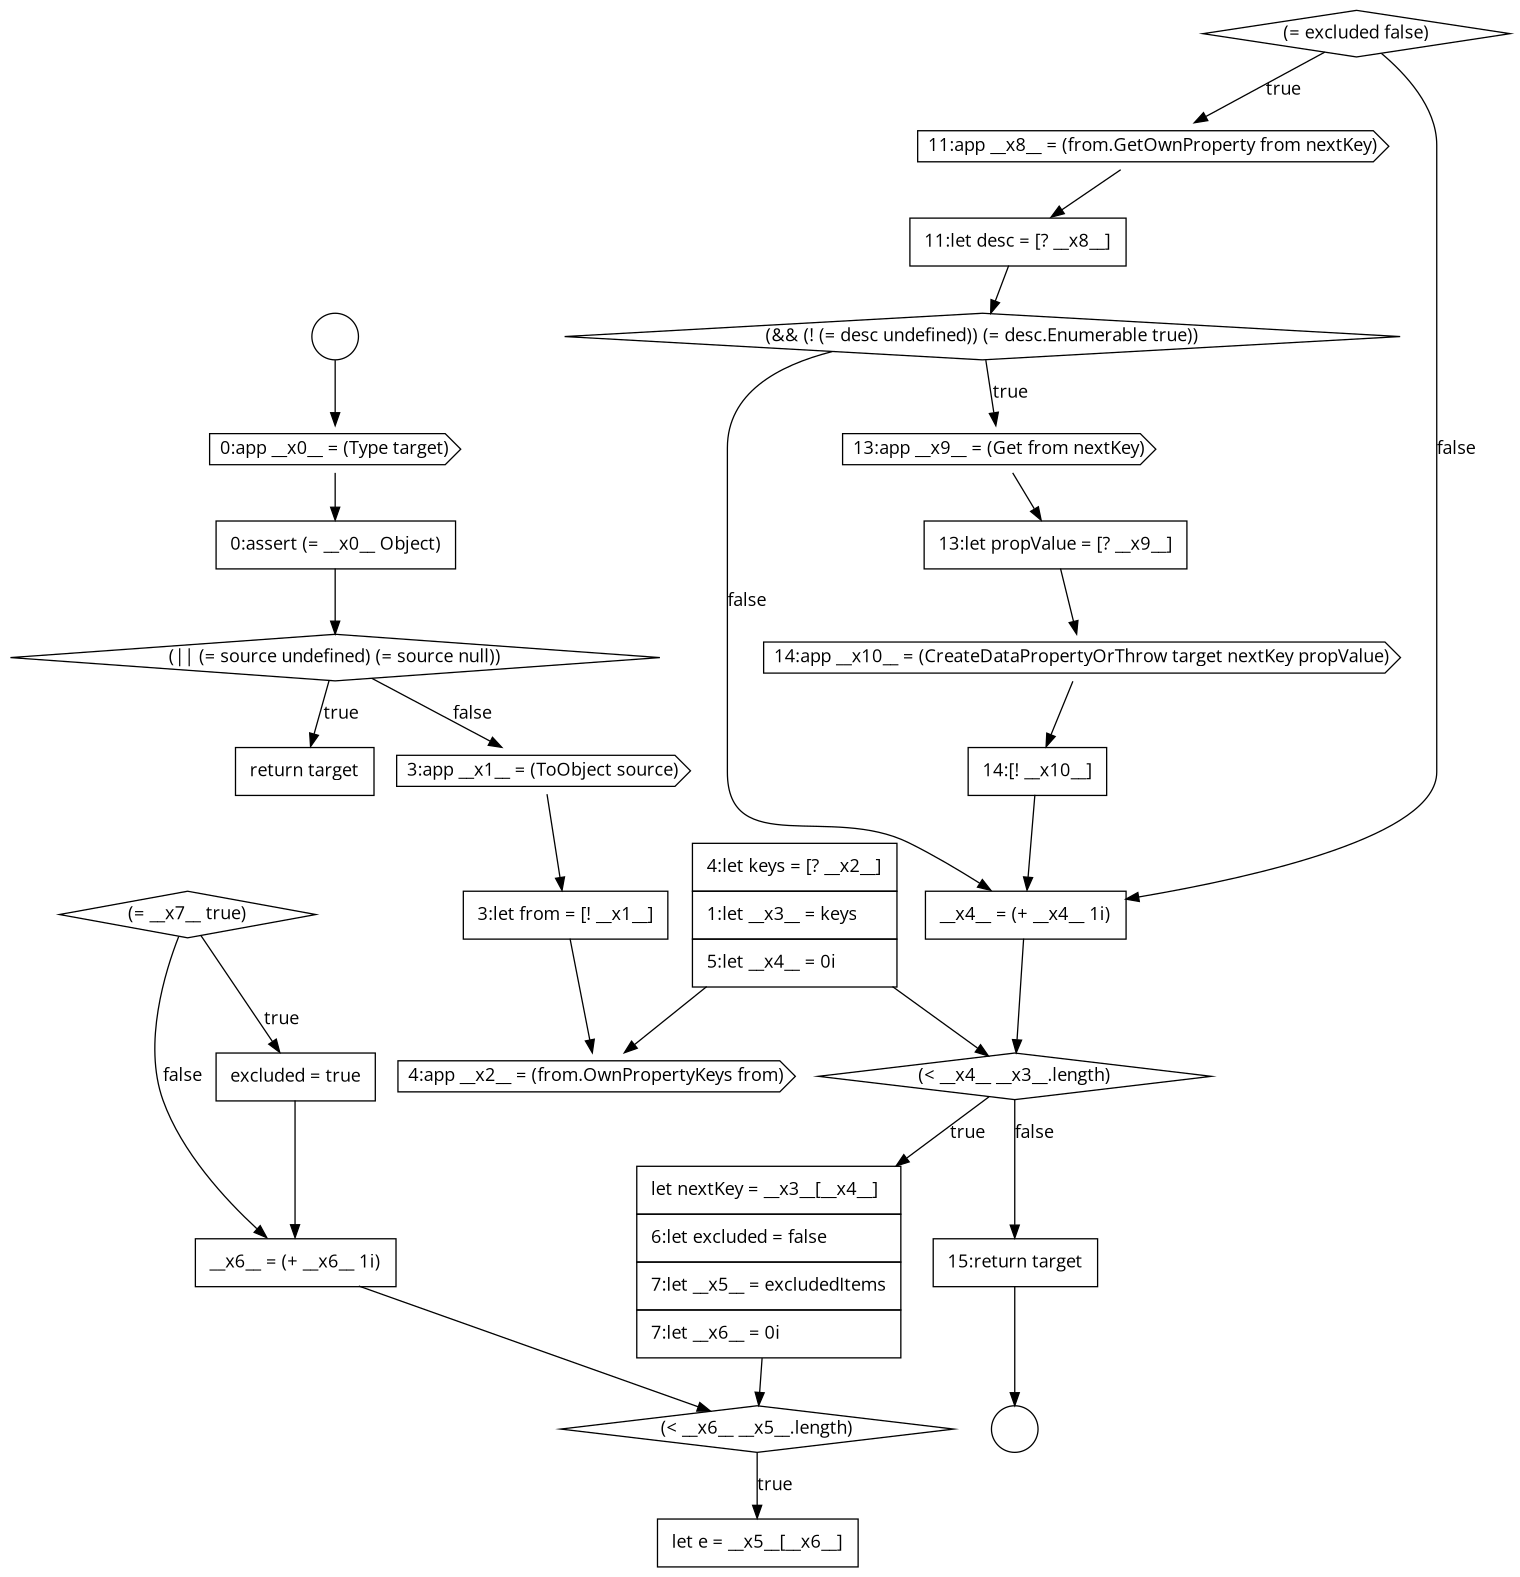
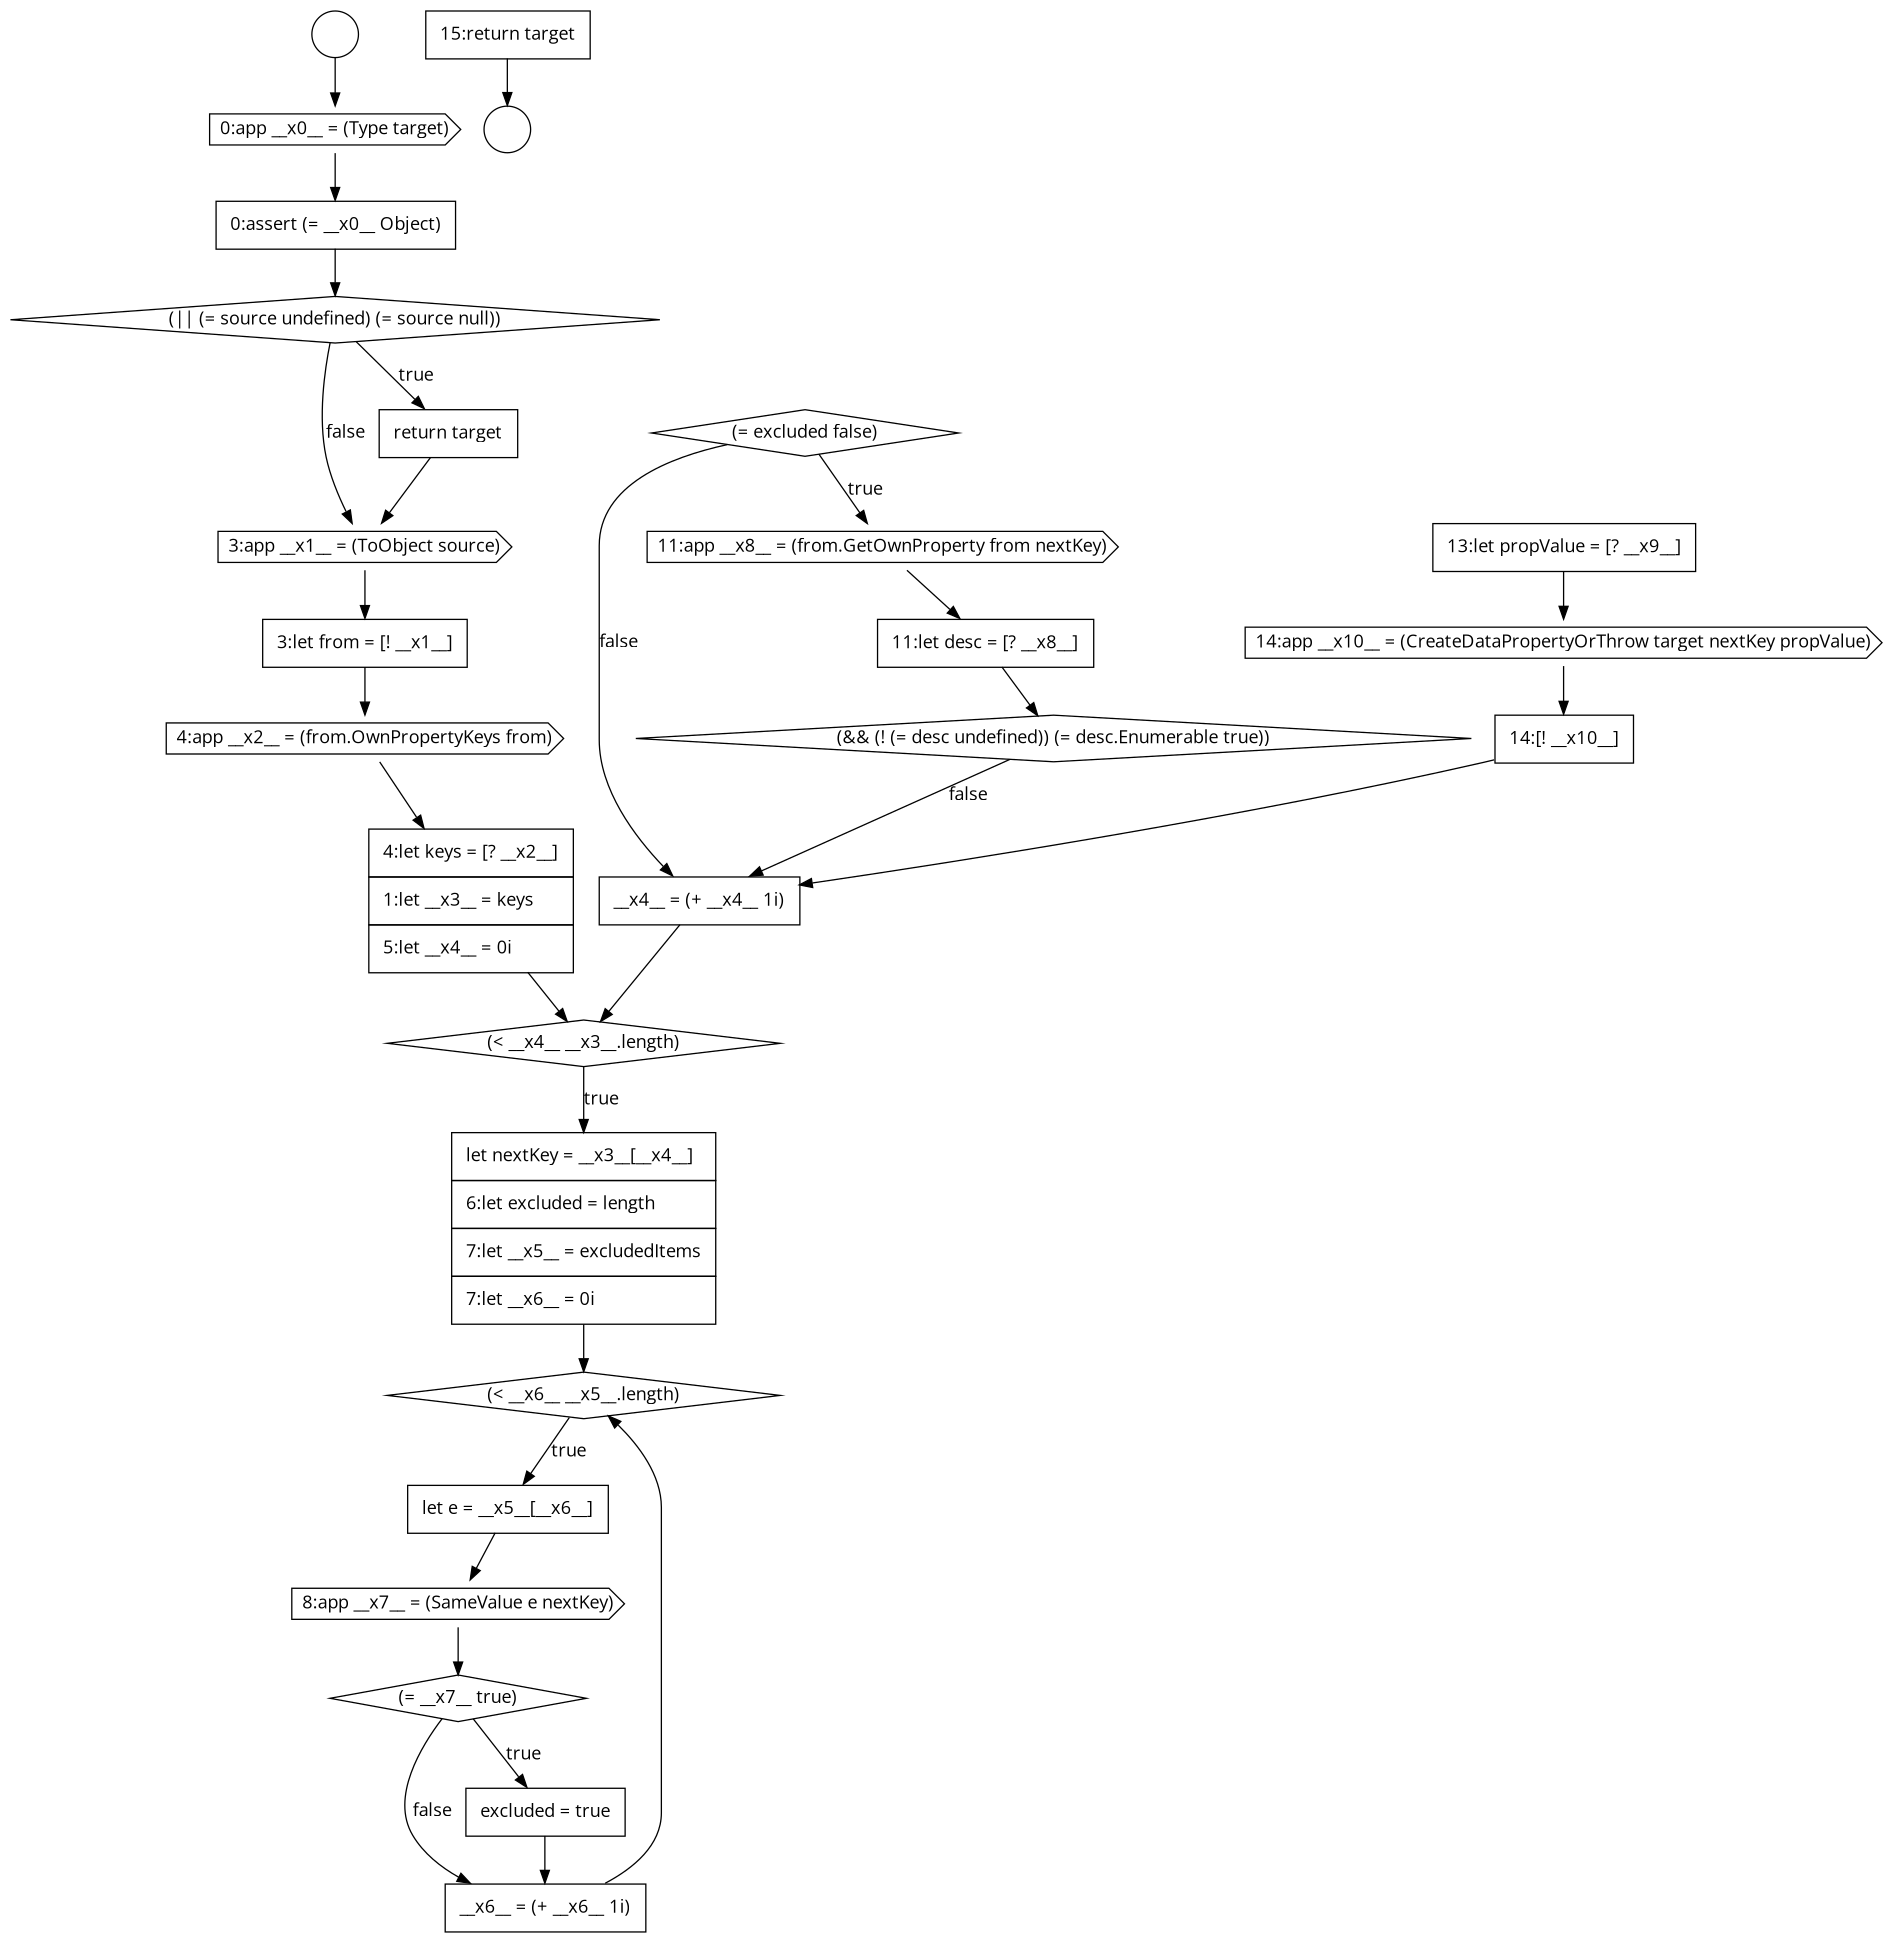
(999, 449) -> none
none -> (410, 485)
(671, 1016) -> (398, 790)
(1015, 1162) -> none
(739, 1237) -> (561, 1204)
none -> (458, 1604)
